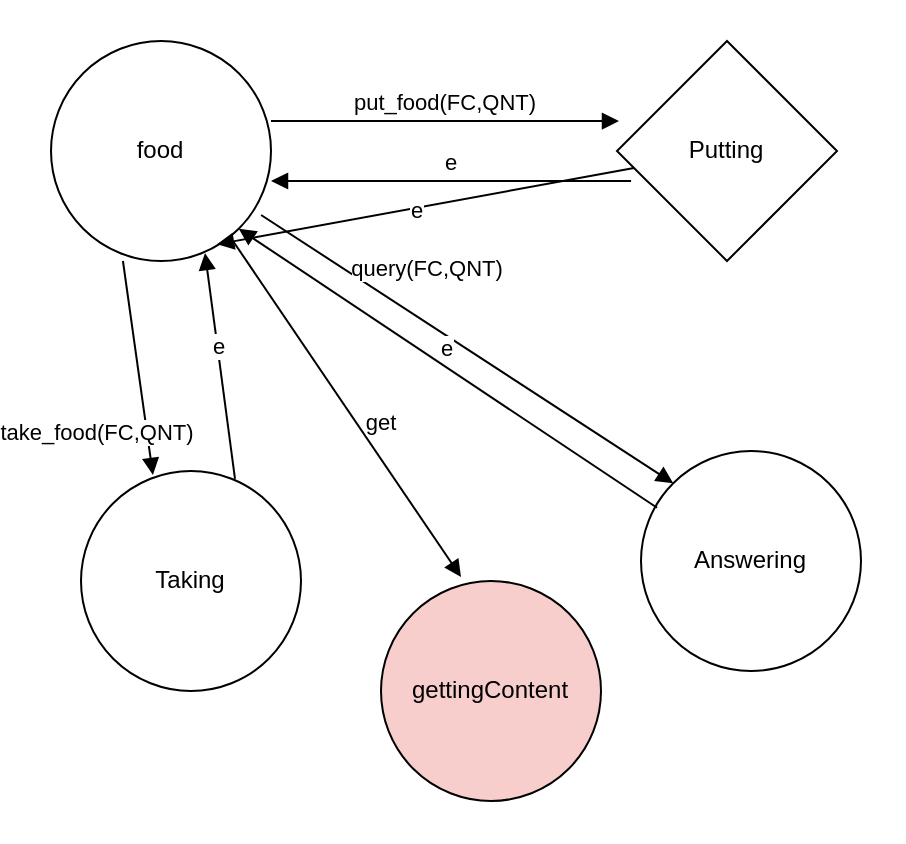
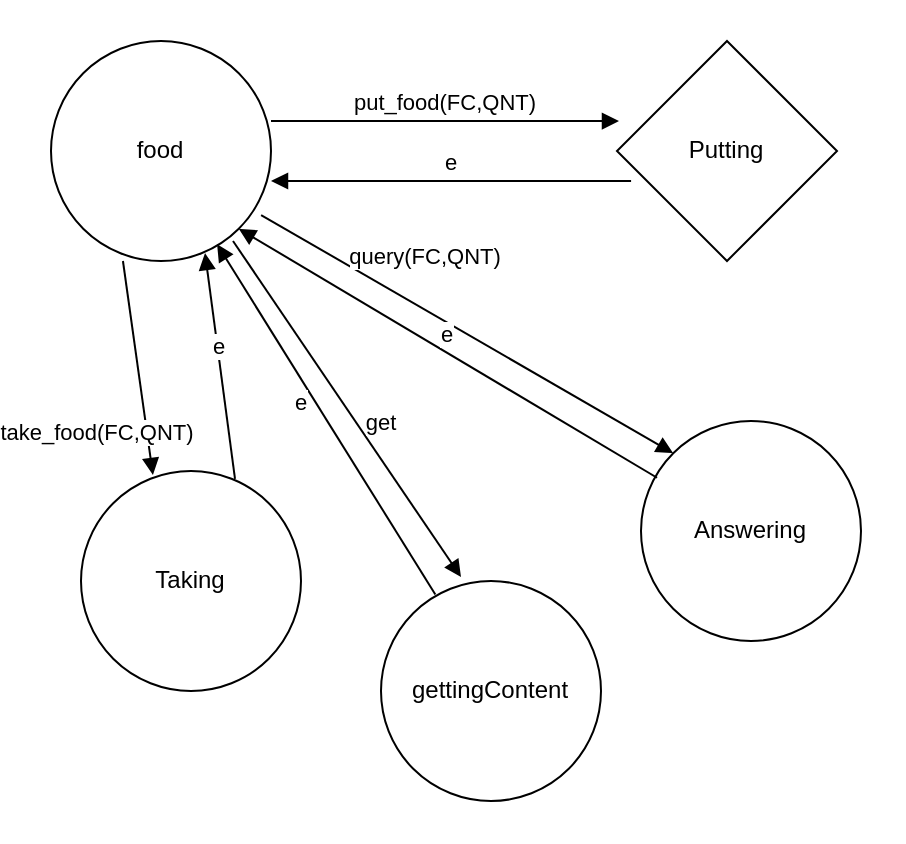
(421, 207) -> (331, 426)
(751, 561) -> (751, 531)
(491, 691) -> (491, 691)
